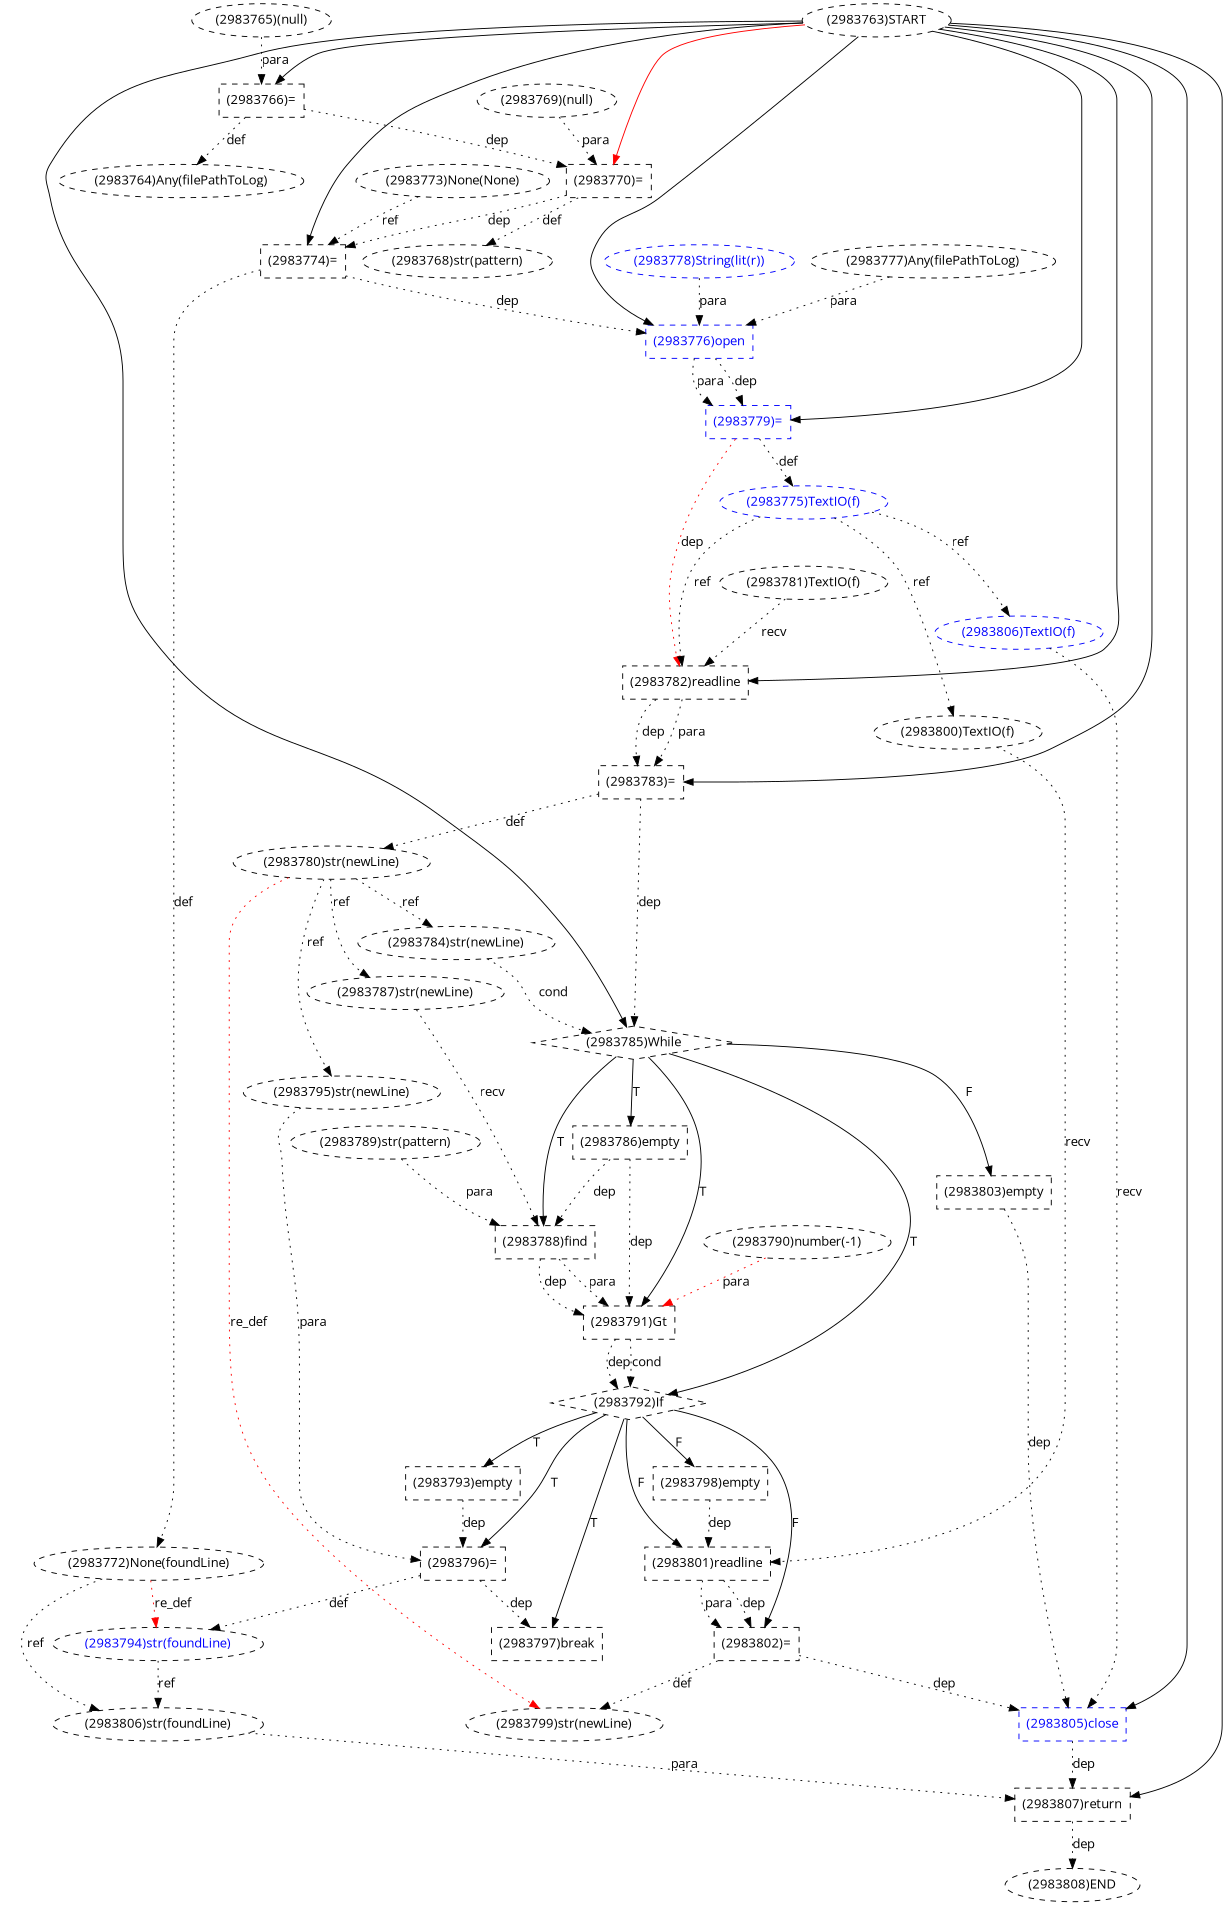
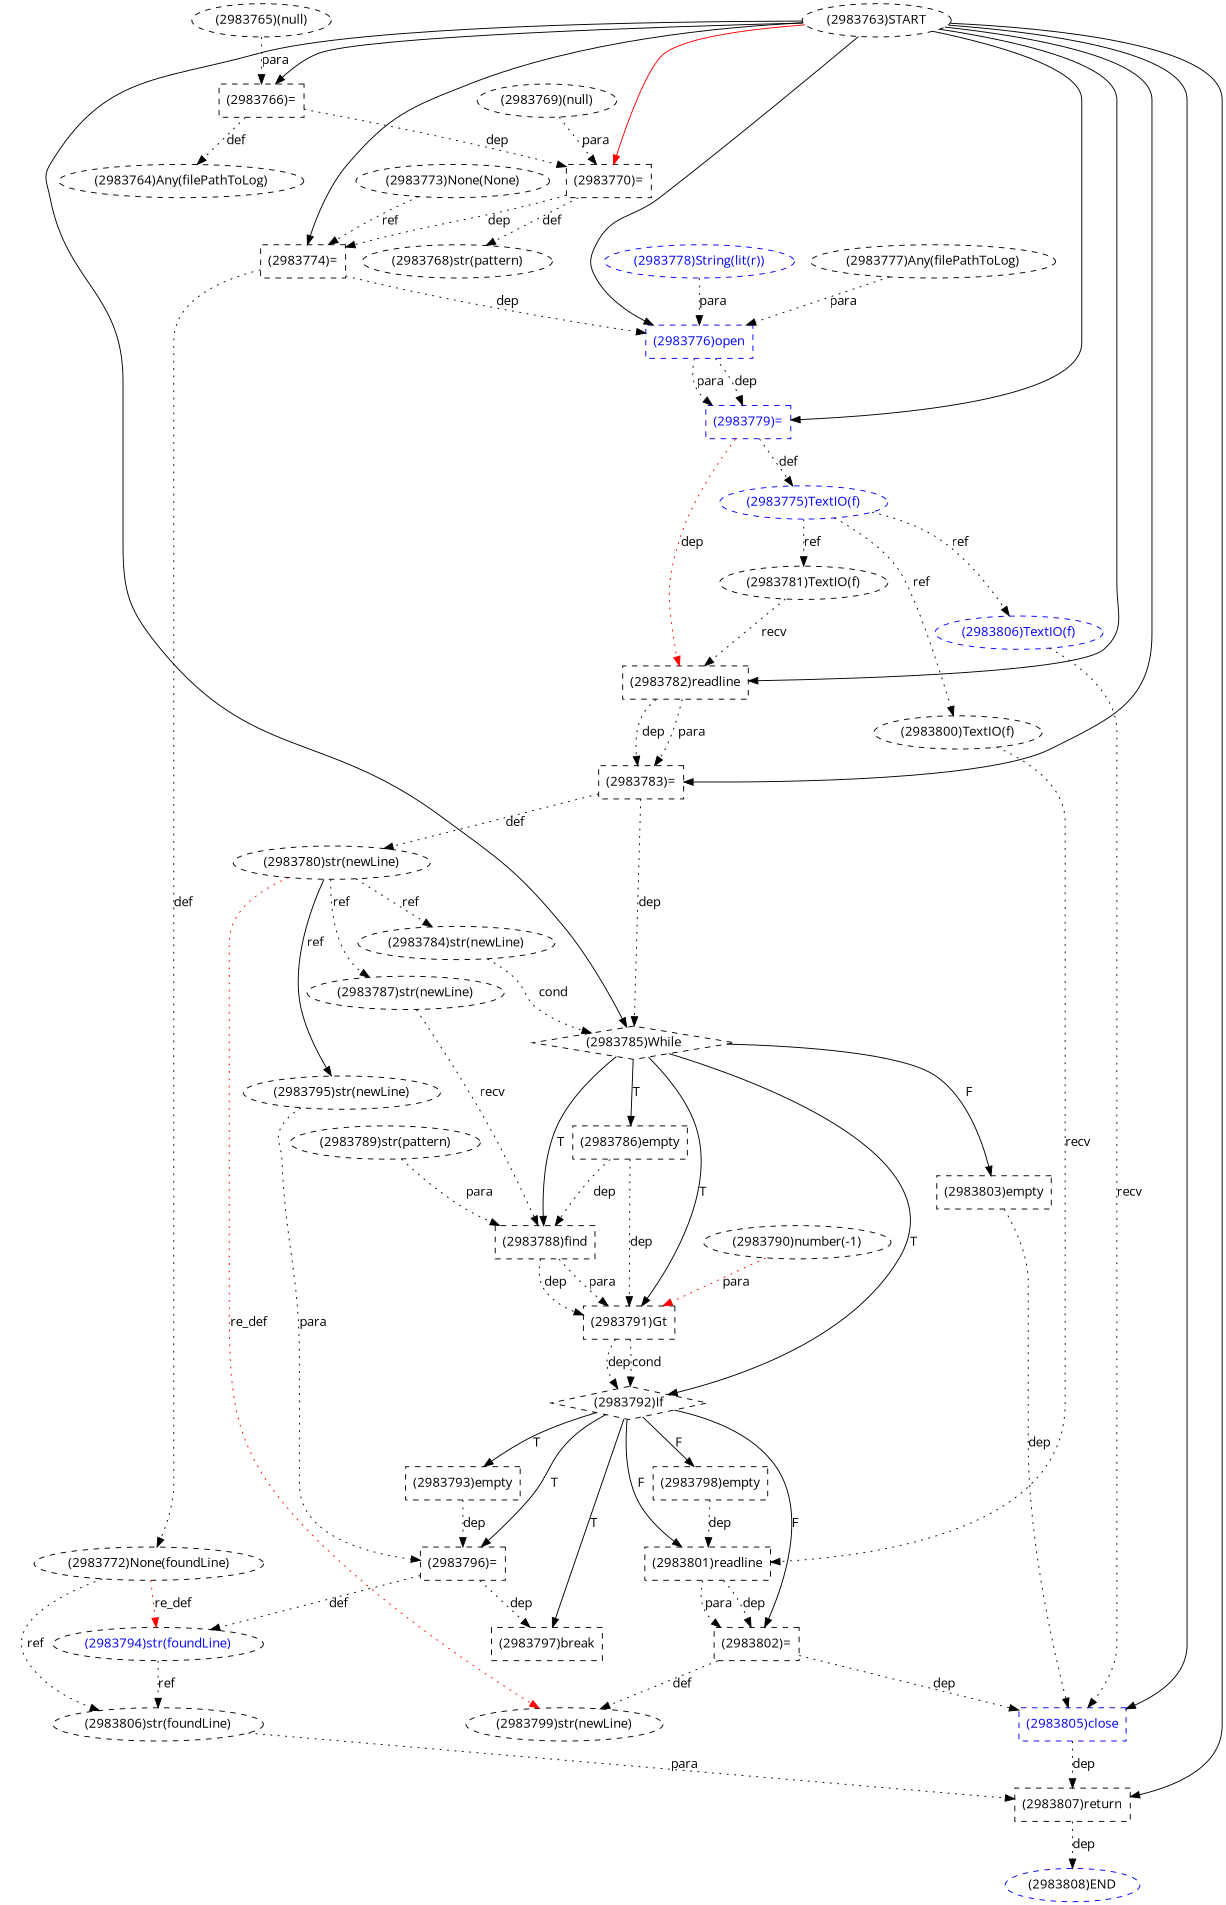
(692, 570) -> (804, 538)
(298, 974) -> (298, 974)
(1072, 1885) -> (1072, 1885)
